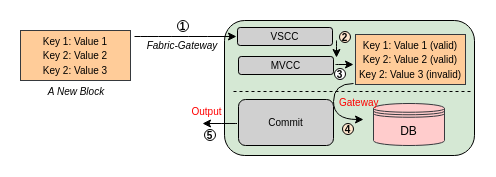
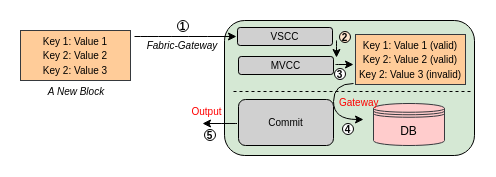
(348, 129) -> (348, 129)
